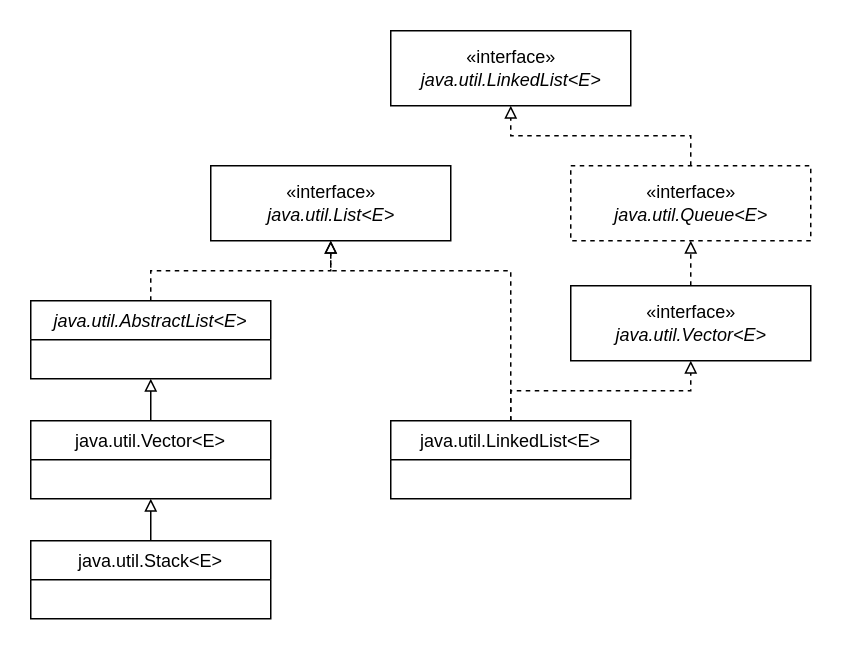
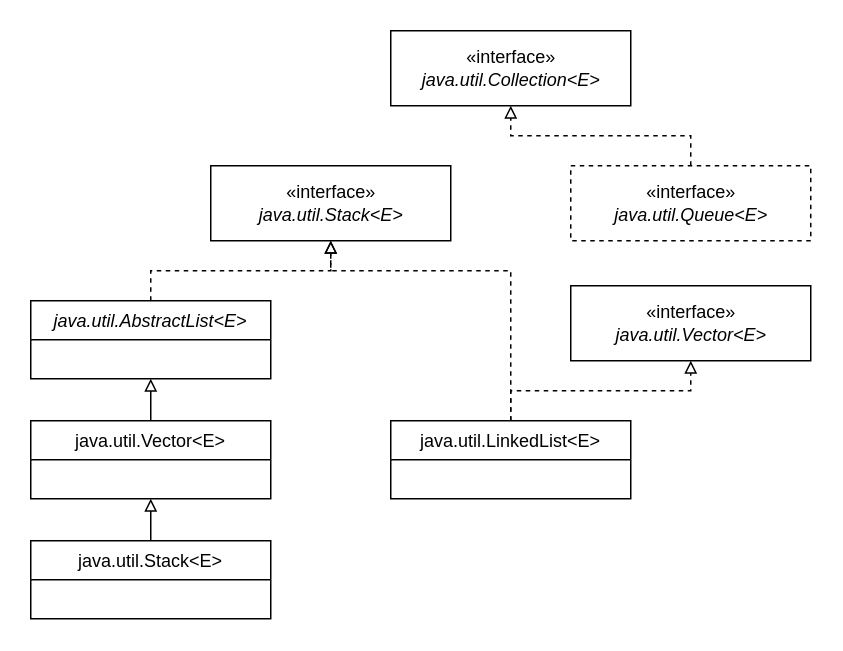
(512, 68) -> (512, 68)
(332, 203) -> (332, 203)
(691, 269) -> none
